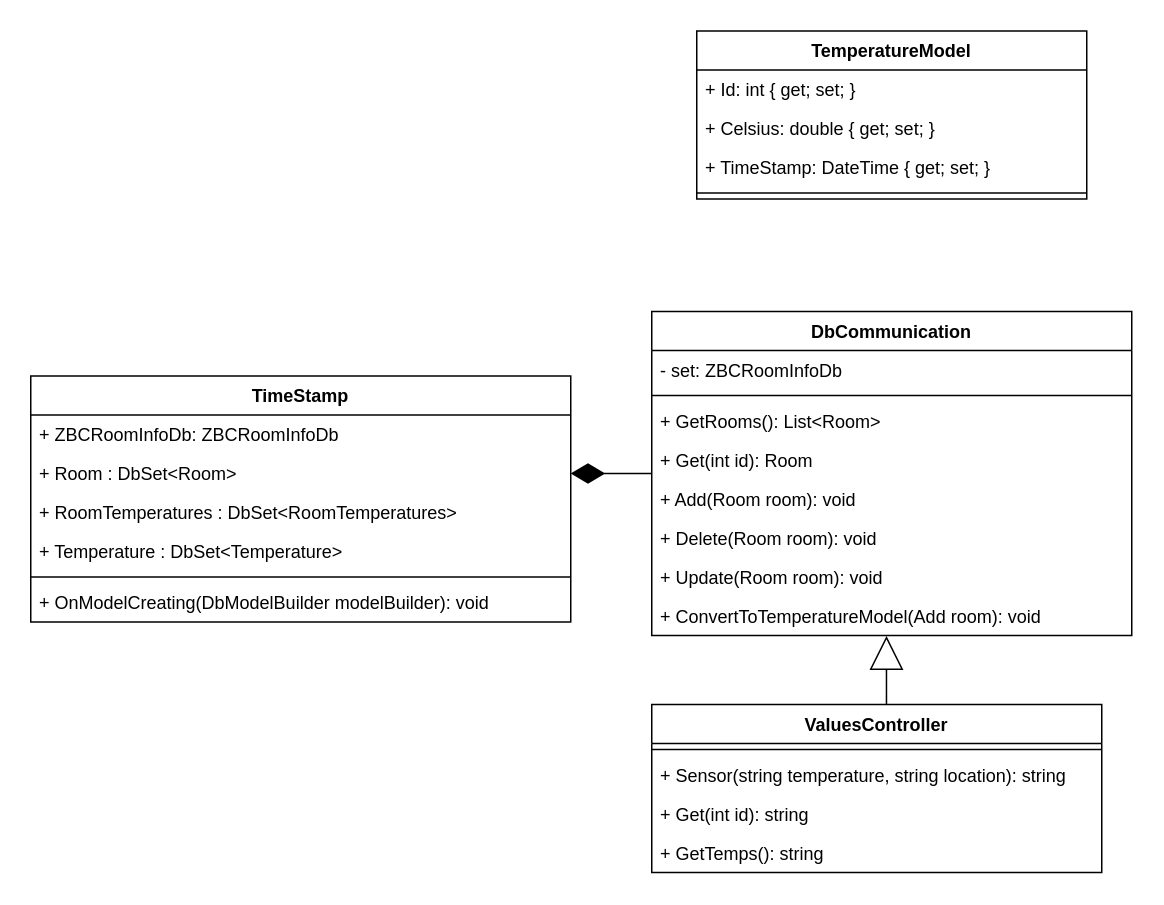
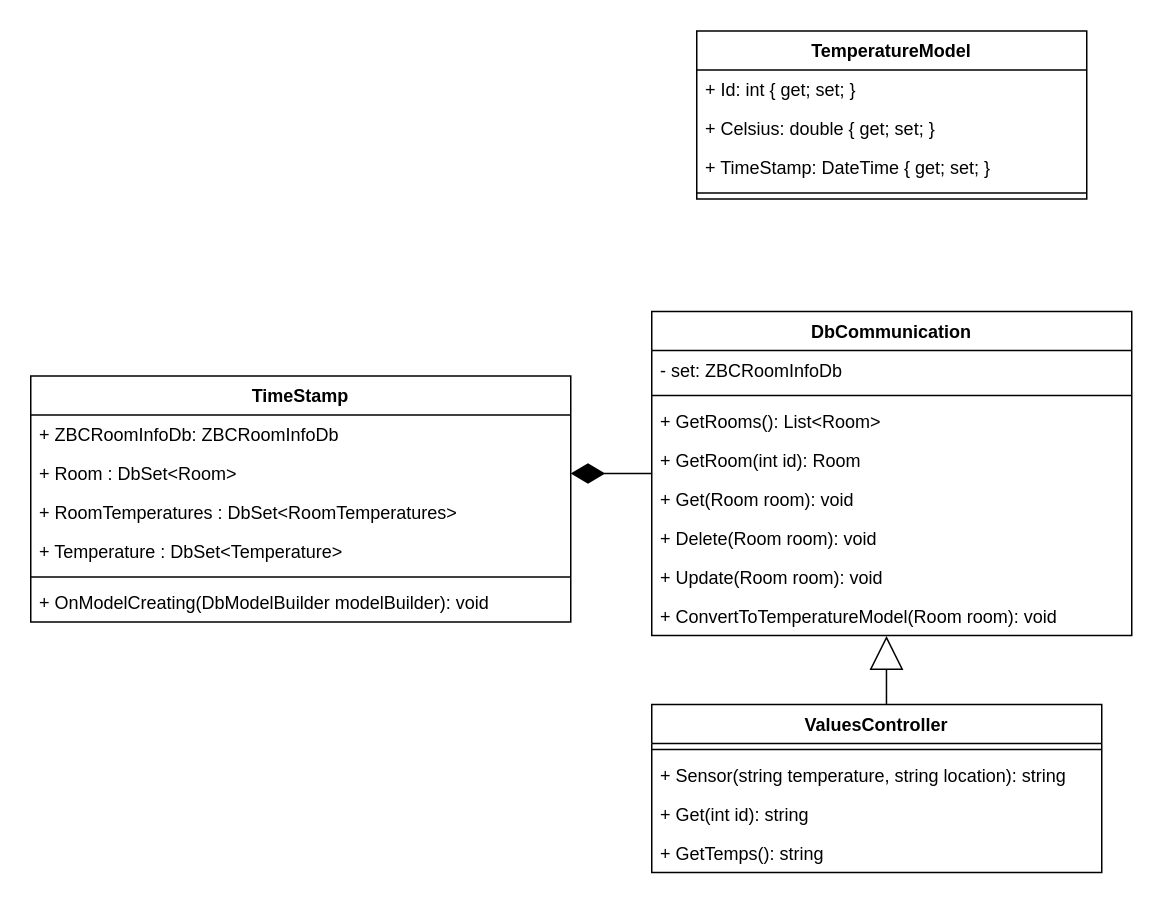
(742, 461) -> (762, 461)
(759, 500) -> (759, 500)
(863, 617) -> (868, 617)
